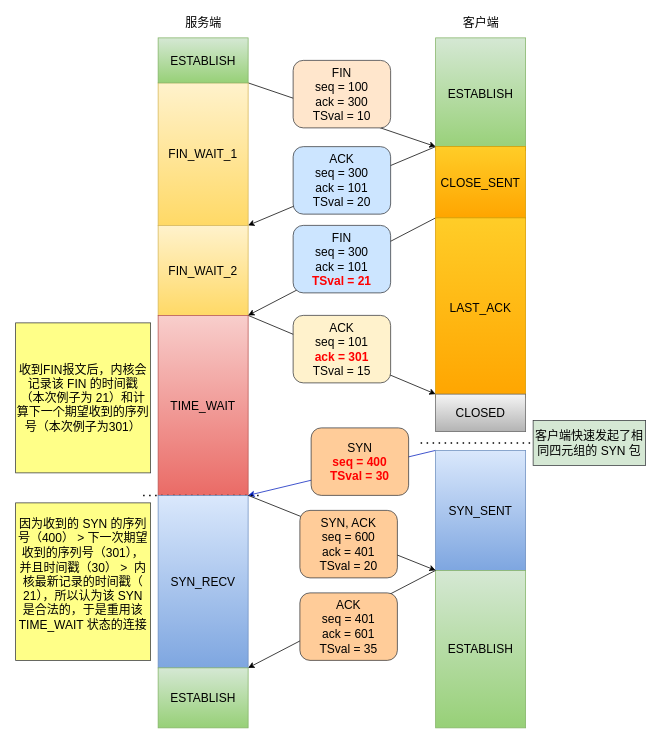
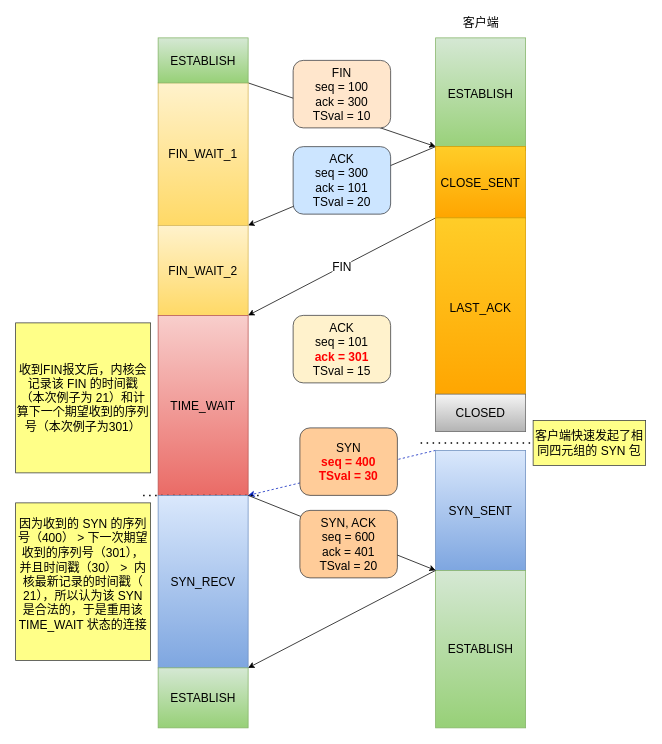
(203, 23) -> none
(342, 259) -> none
(270, 325) -> none
(589, 443) -> (589, 443)
(360, 462) -> (348, 462)
(322, 478) -> (322, 478)
(348, 627) -> none
